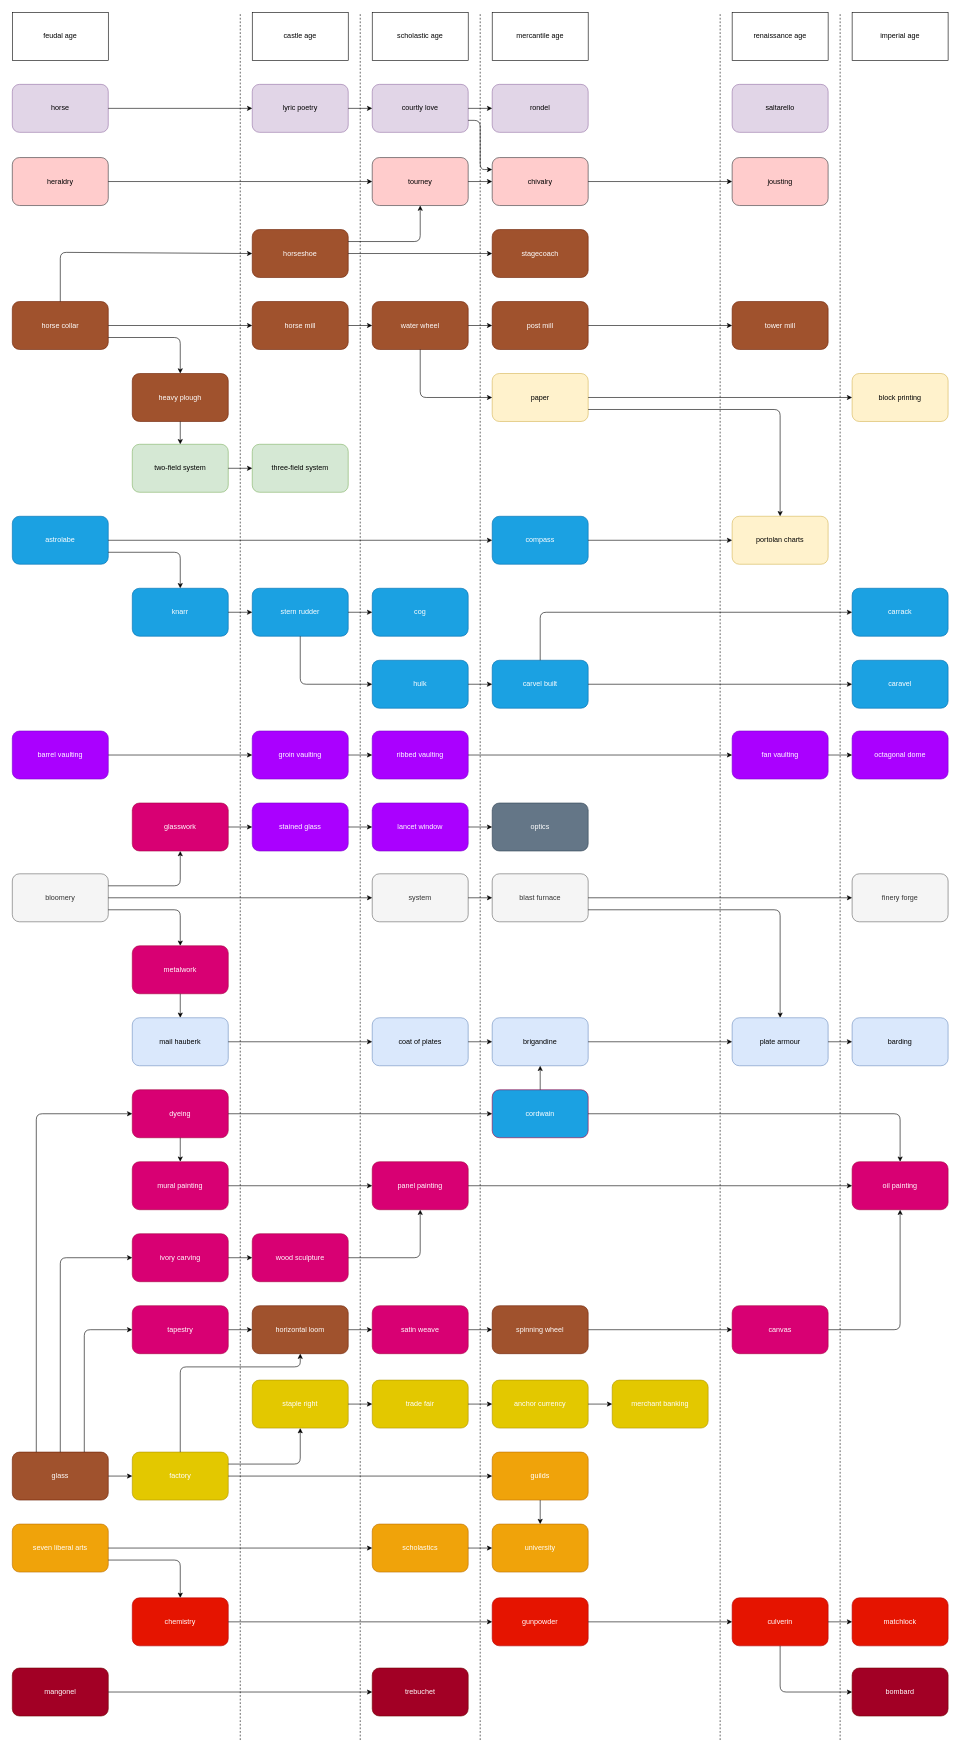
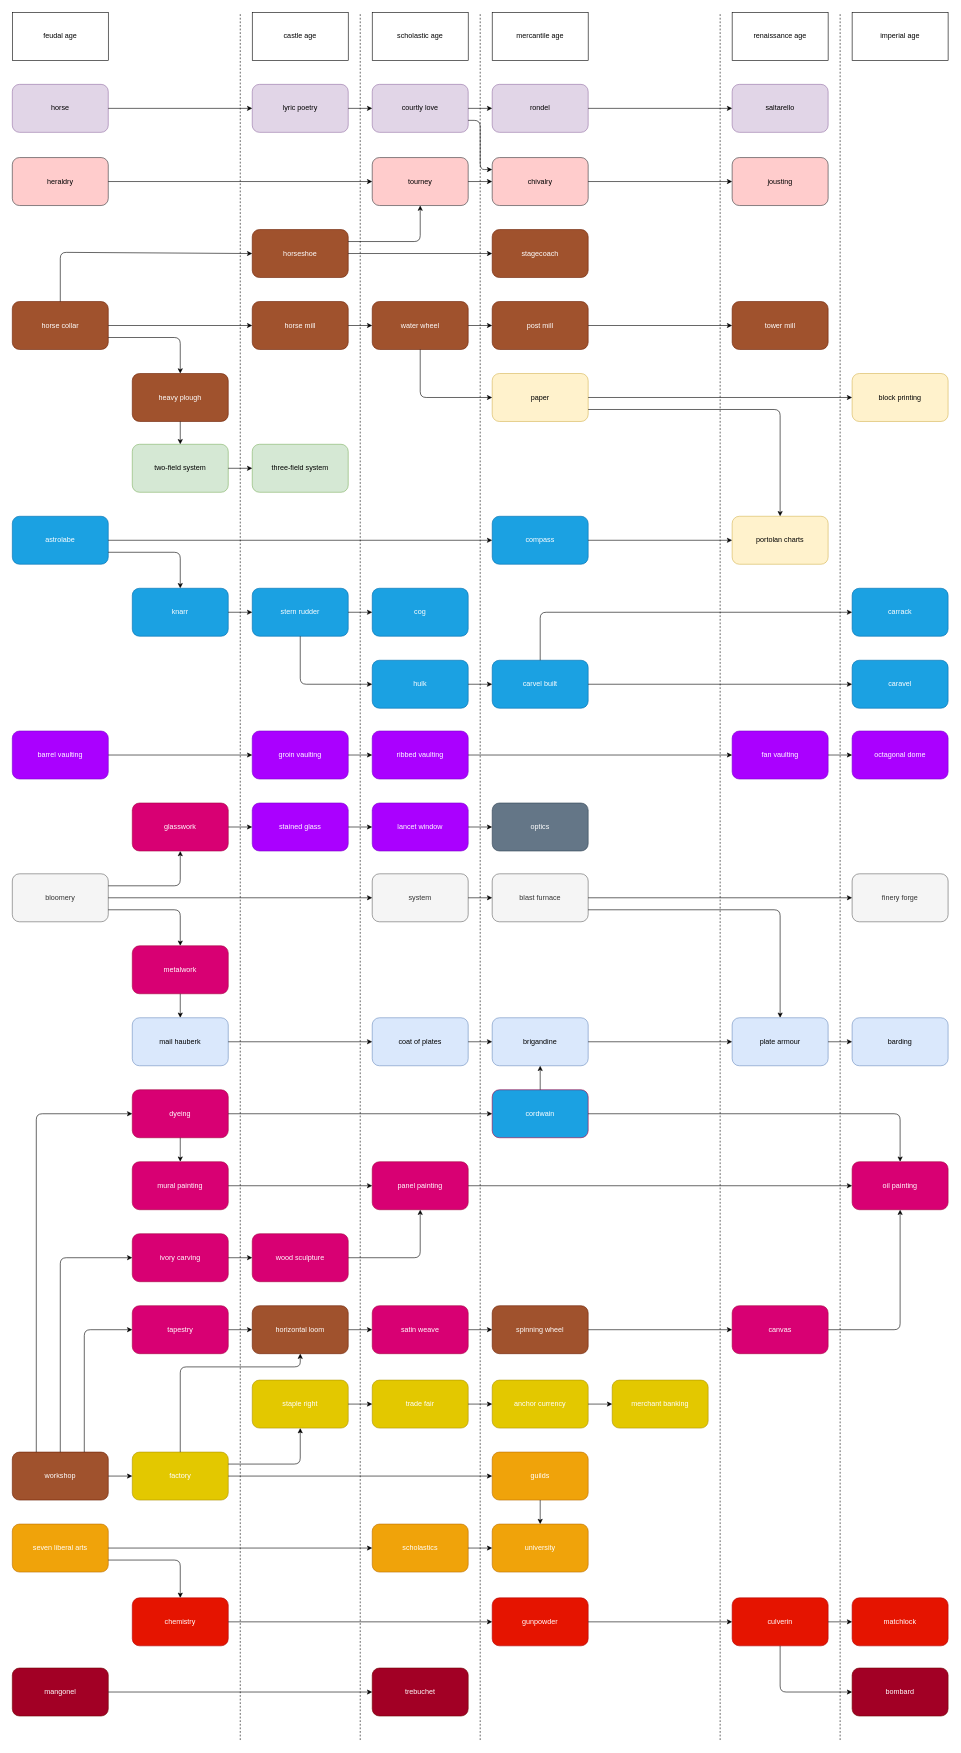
none -> (658, 108)
(60, 1476) -> (60, 1476)
